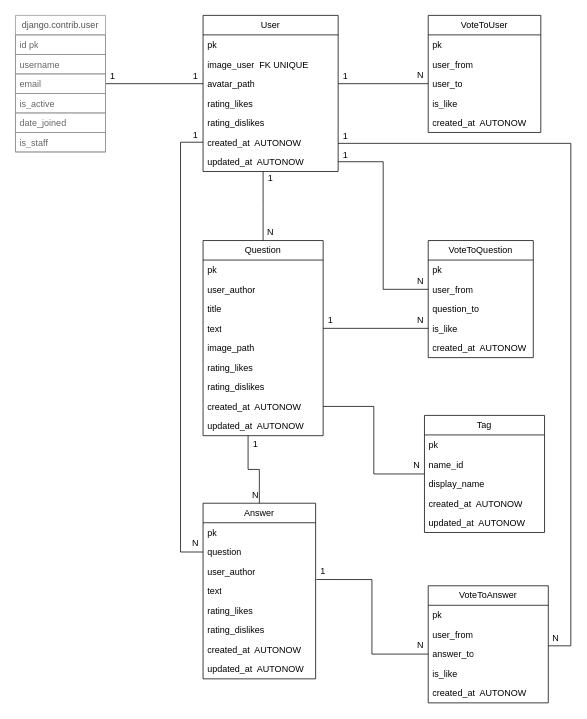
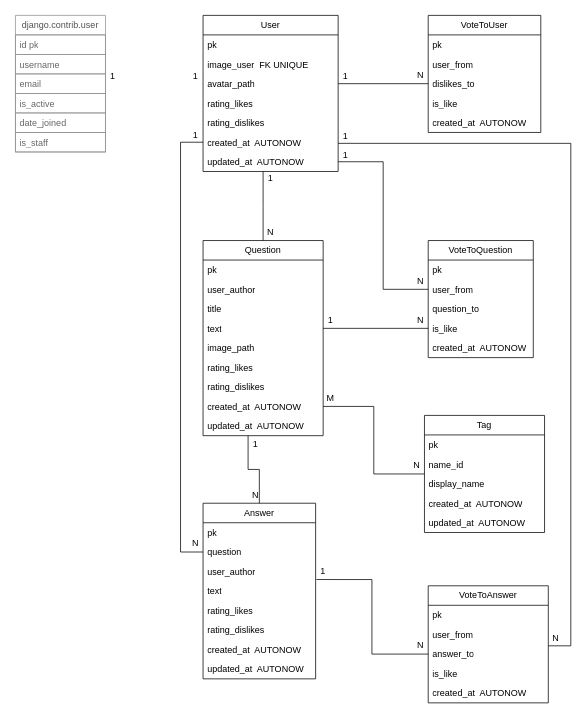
(154, 84) -> none
(450, 85) -> (457, 85)
none -> (330, 398)
